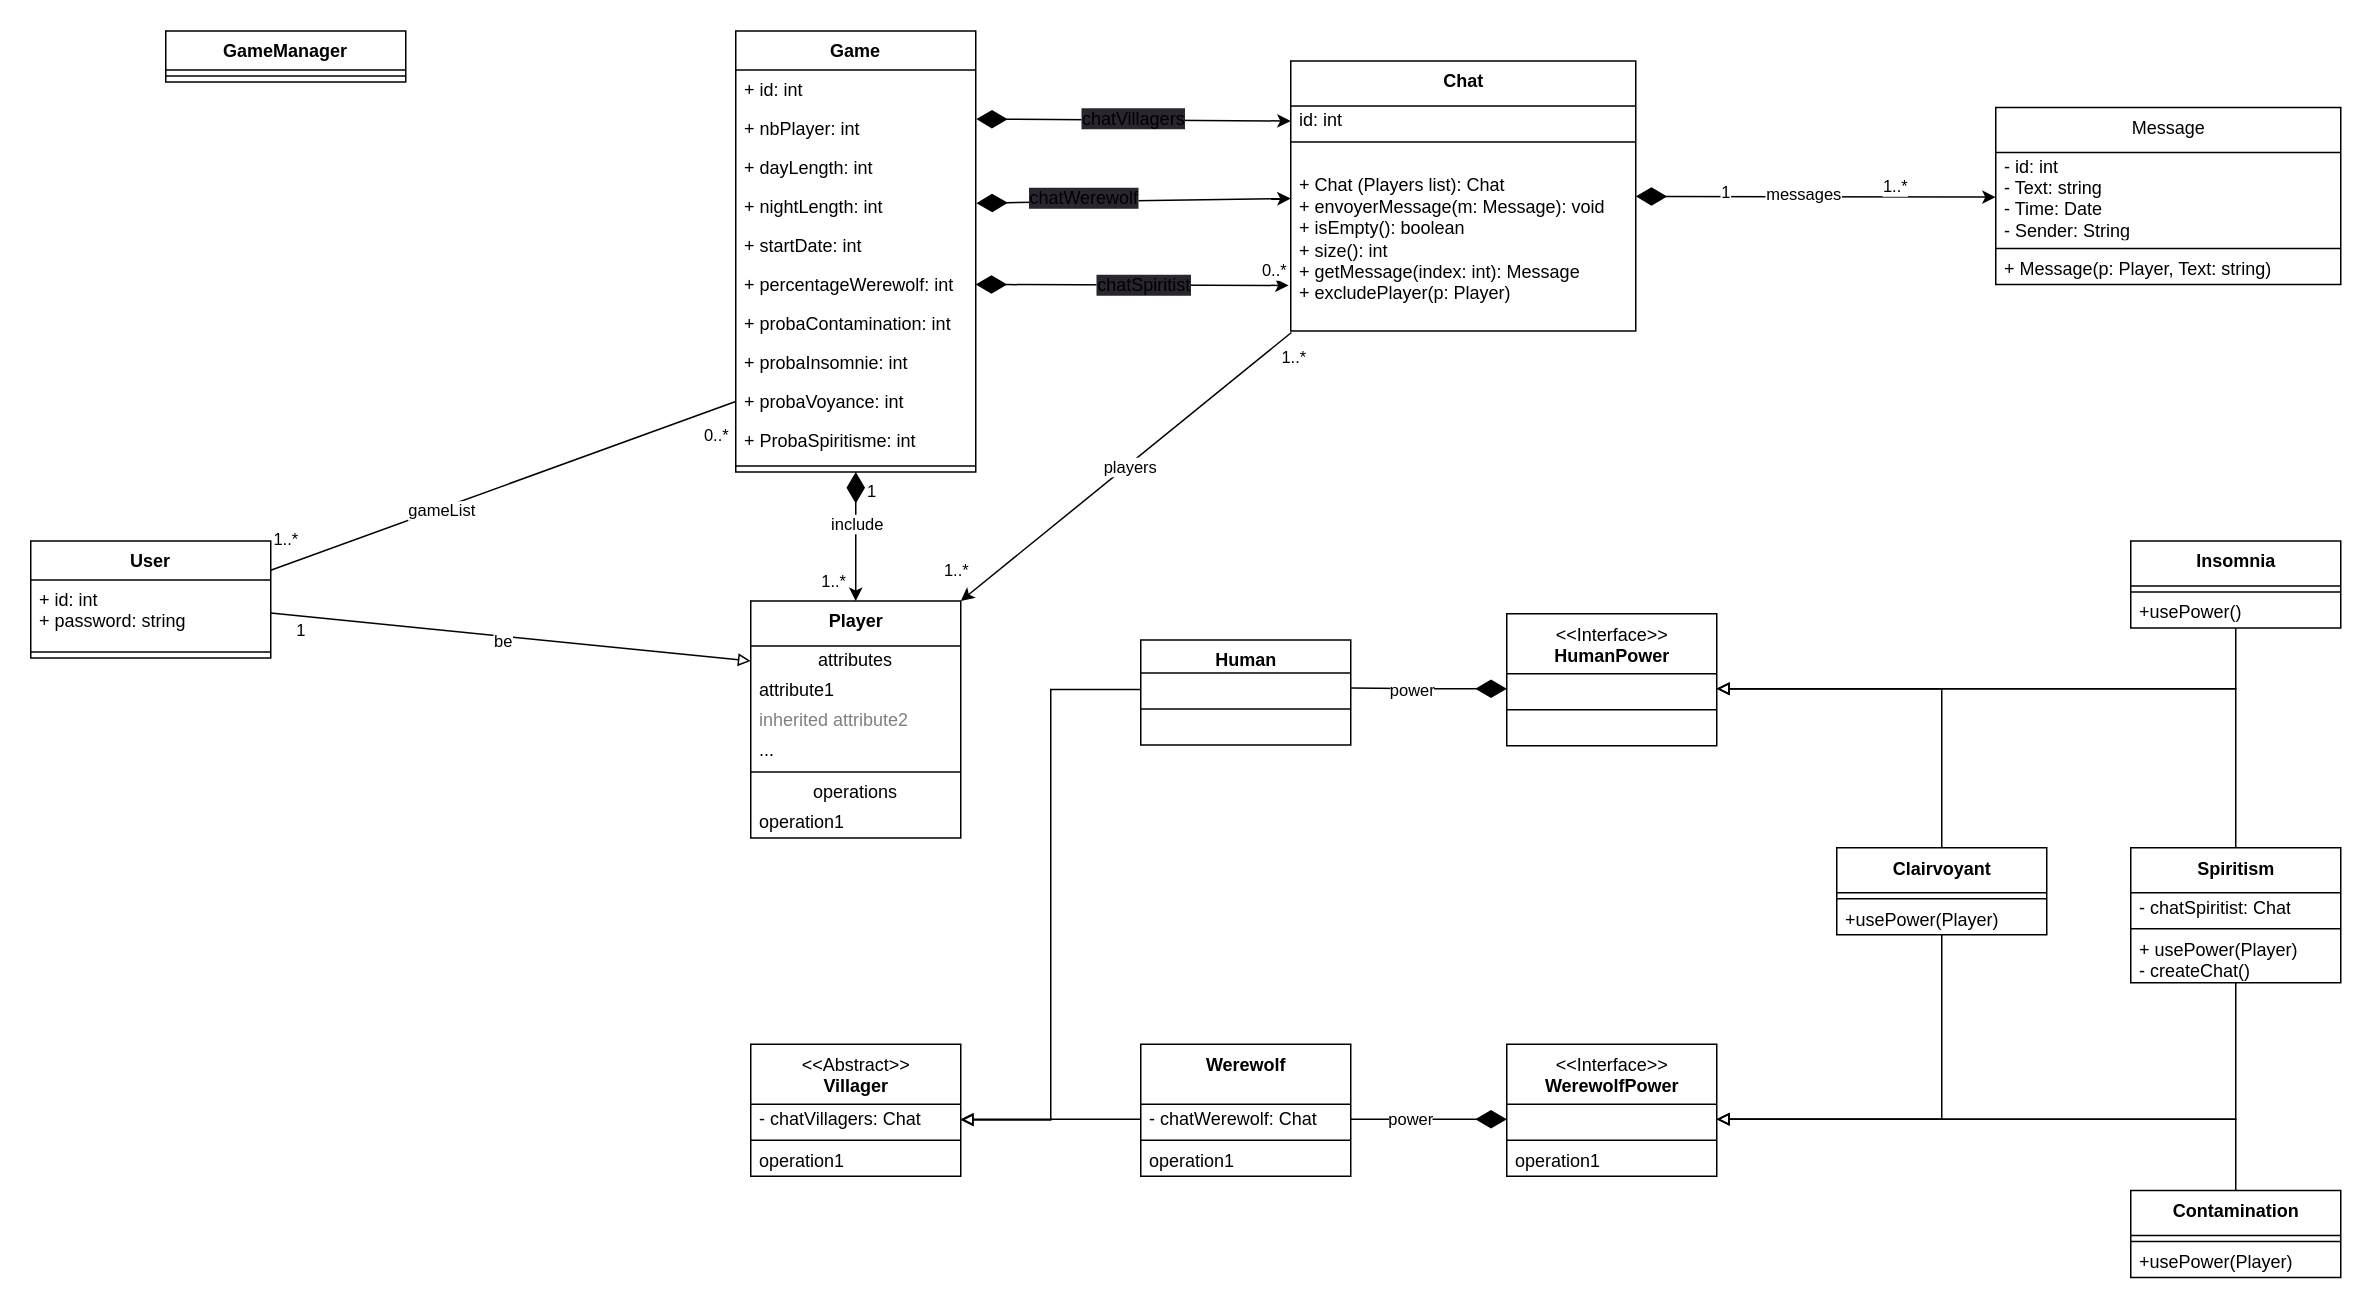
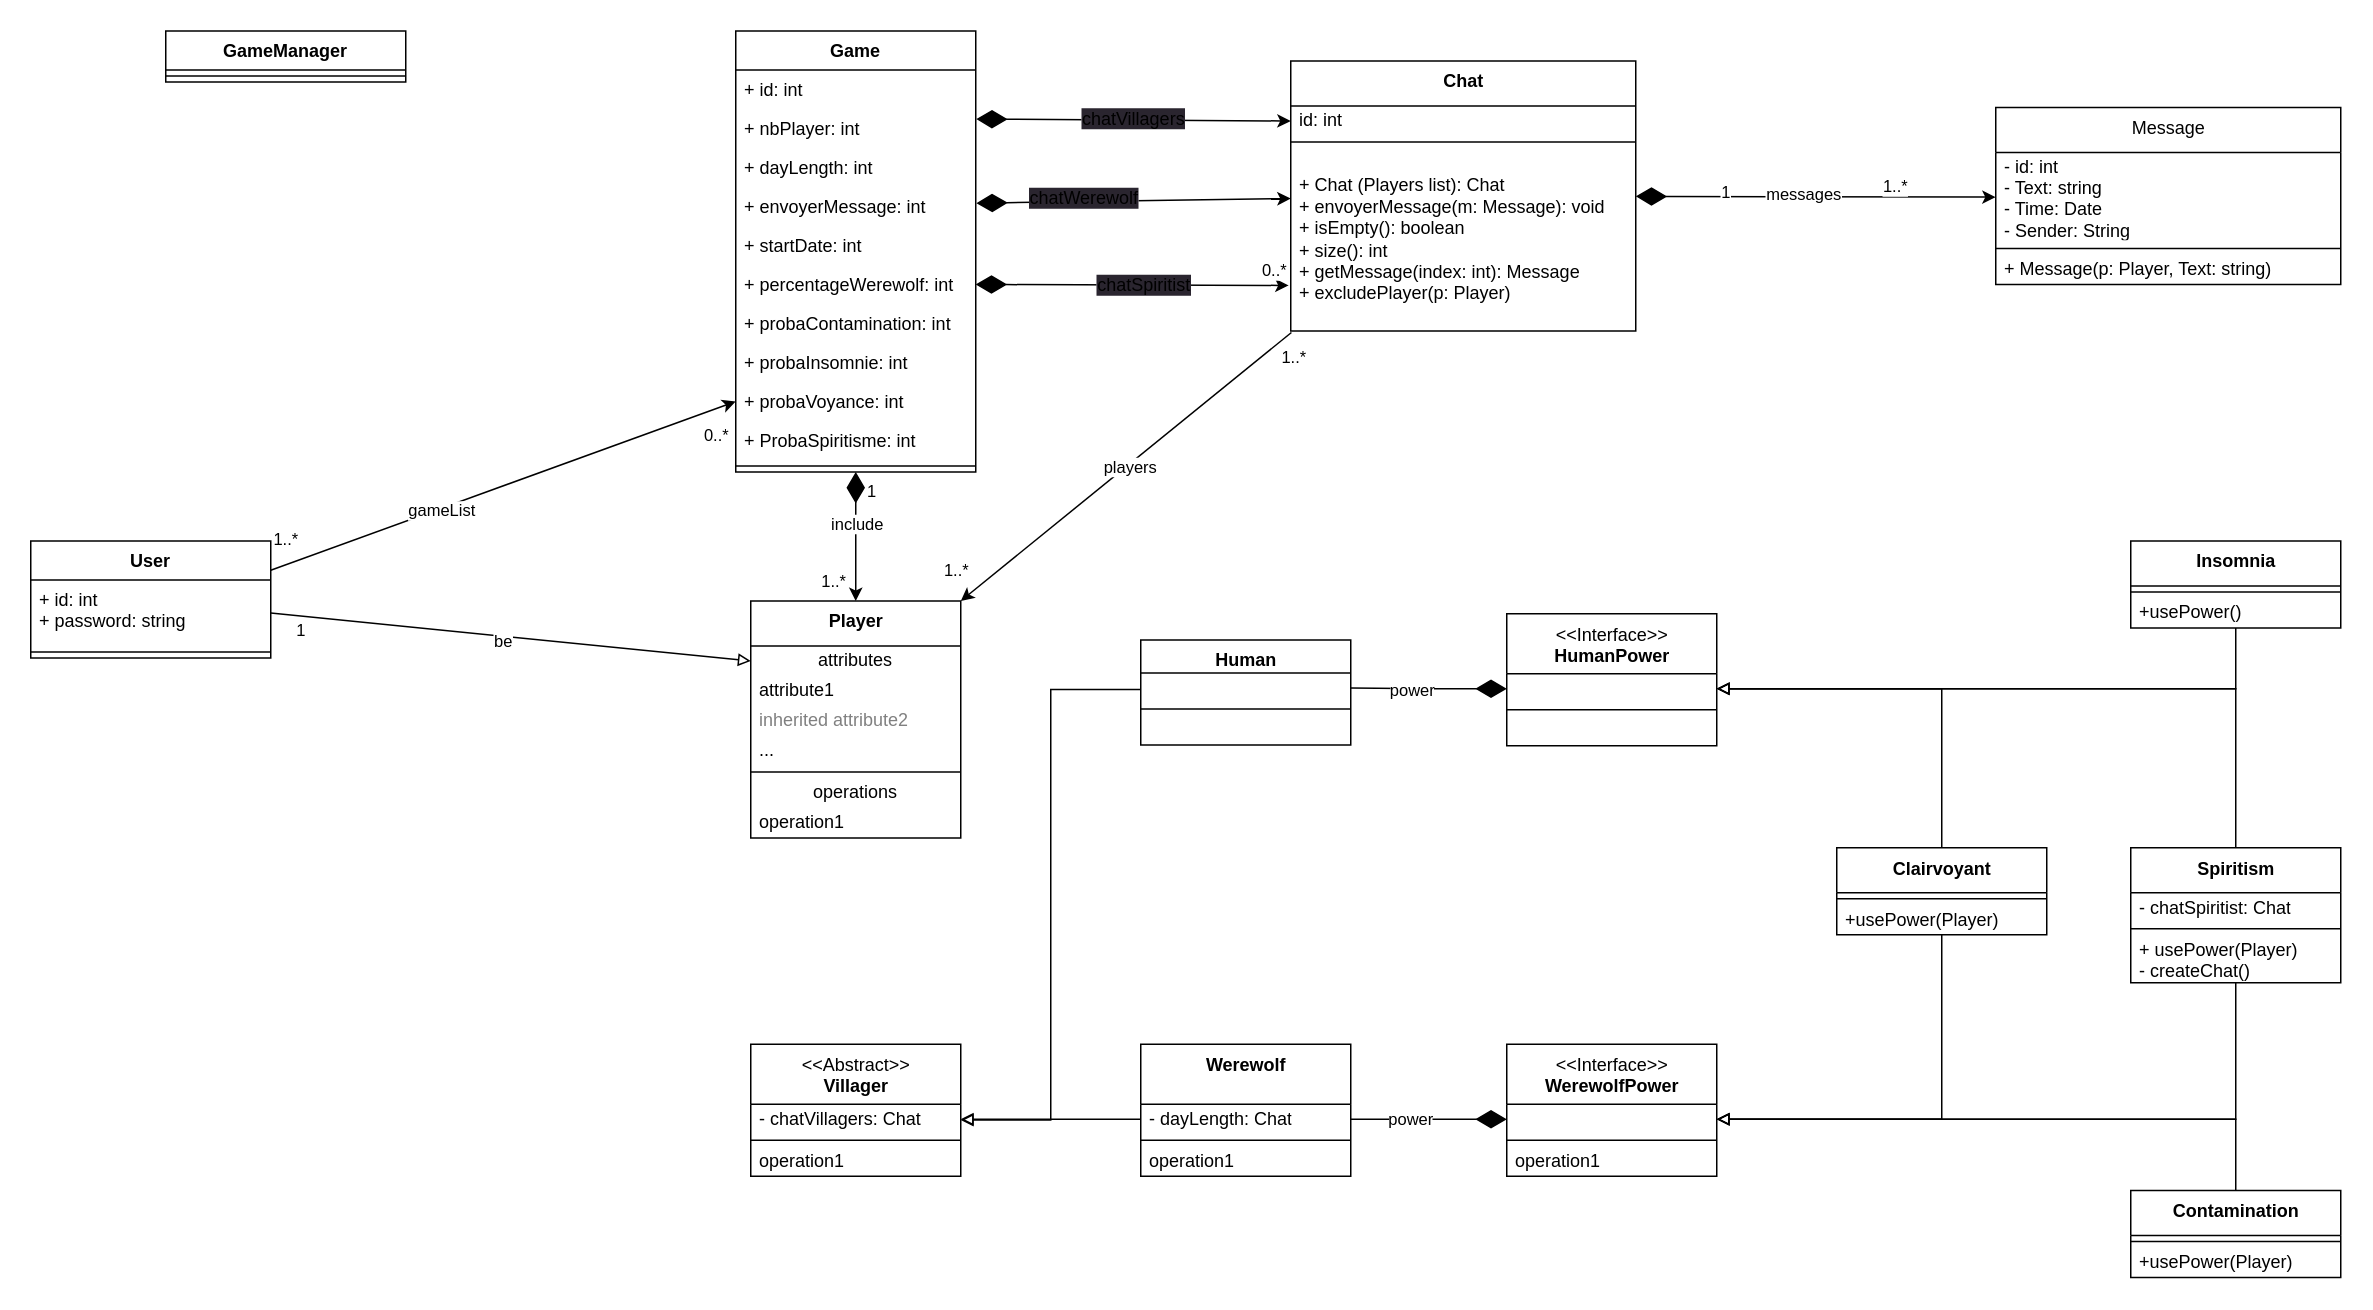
(823, 207) -> (840, 207)
(728, 404) -> (725, 405)
(1244, 1120) -> (1231, 1120)
